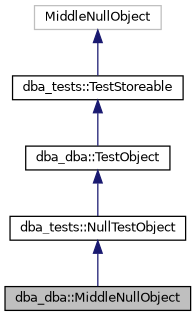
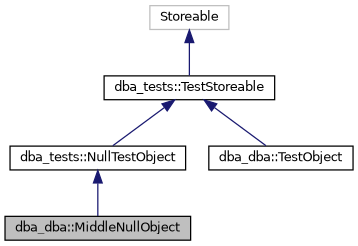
(98, 18) -> (189, 18)
(98, 200) -> (138, 127)
